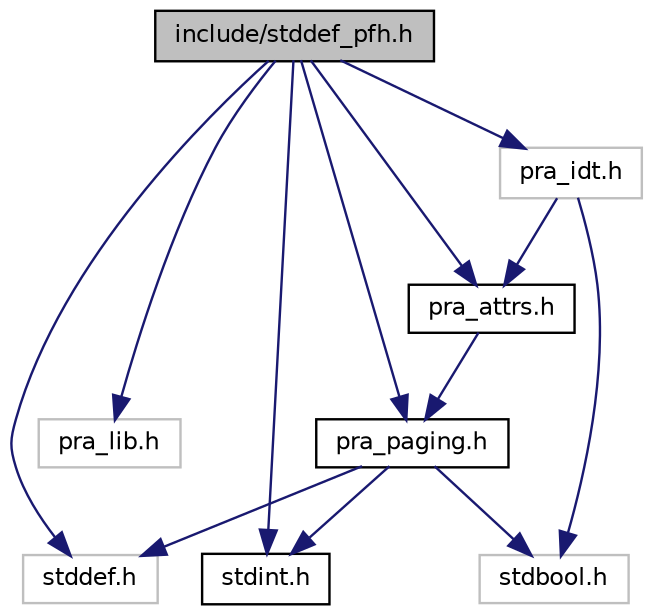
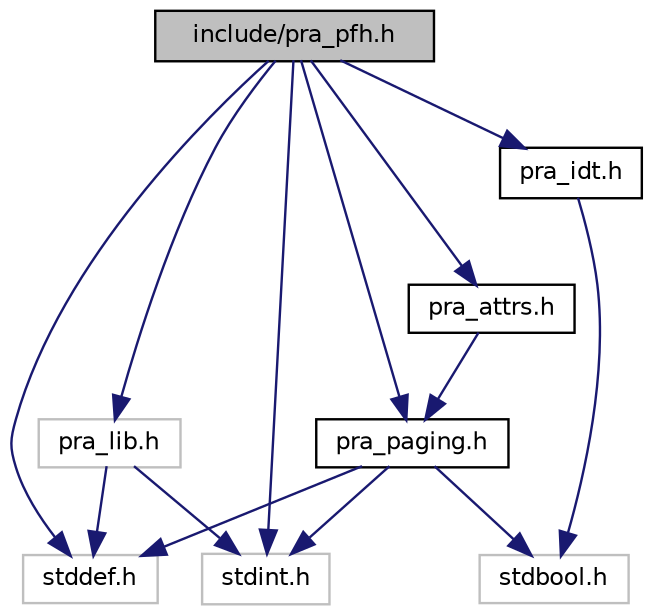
(295, 36) -> (295, 36)
(571, 173) -> (571, 173)
(537, 231) -> none
none -> (102, 499)
none -> (177, 502)
(266, 579) -> (266, 579)
